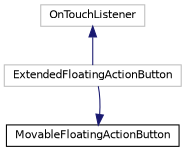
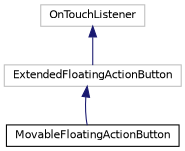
(100, 100) -> (86, 111)
